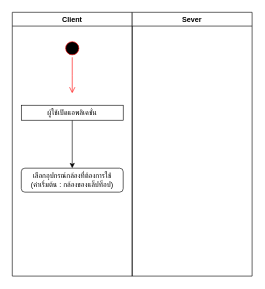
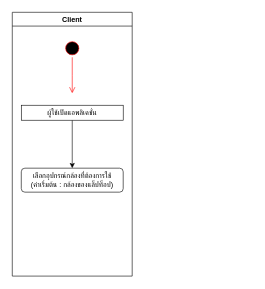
(192, 144) -> none
